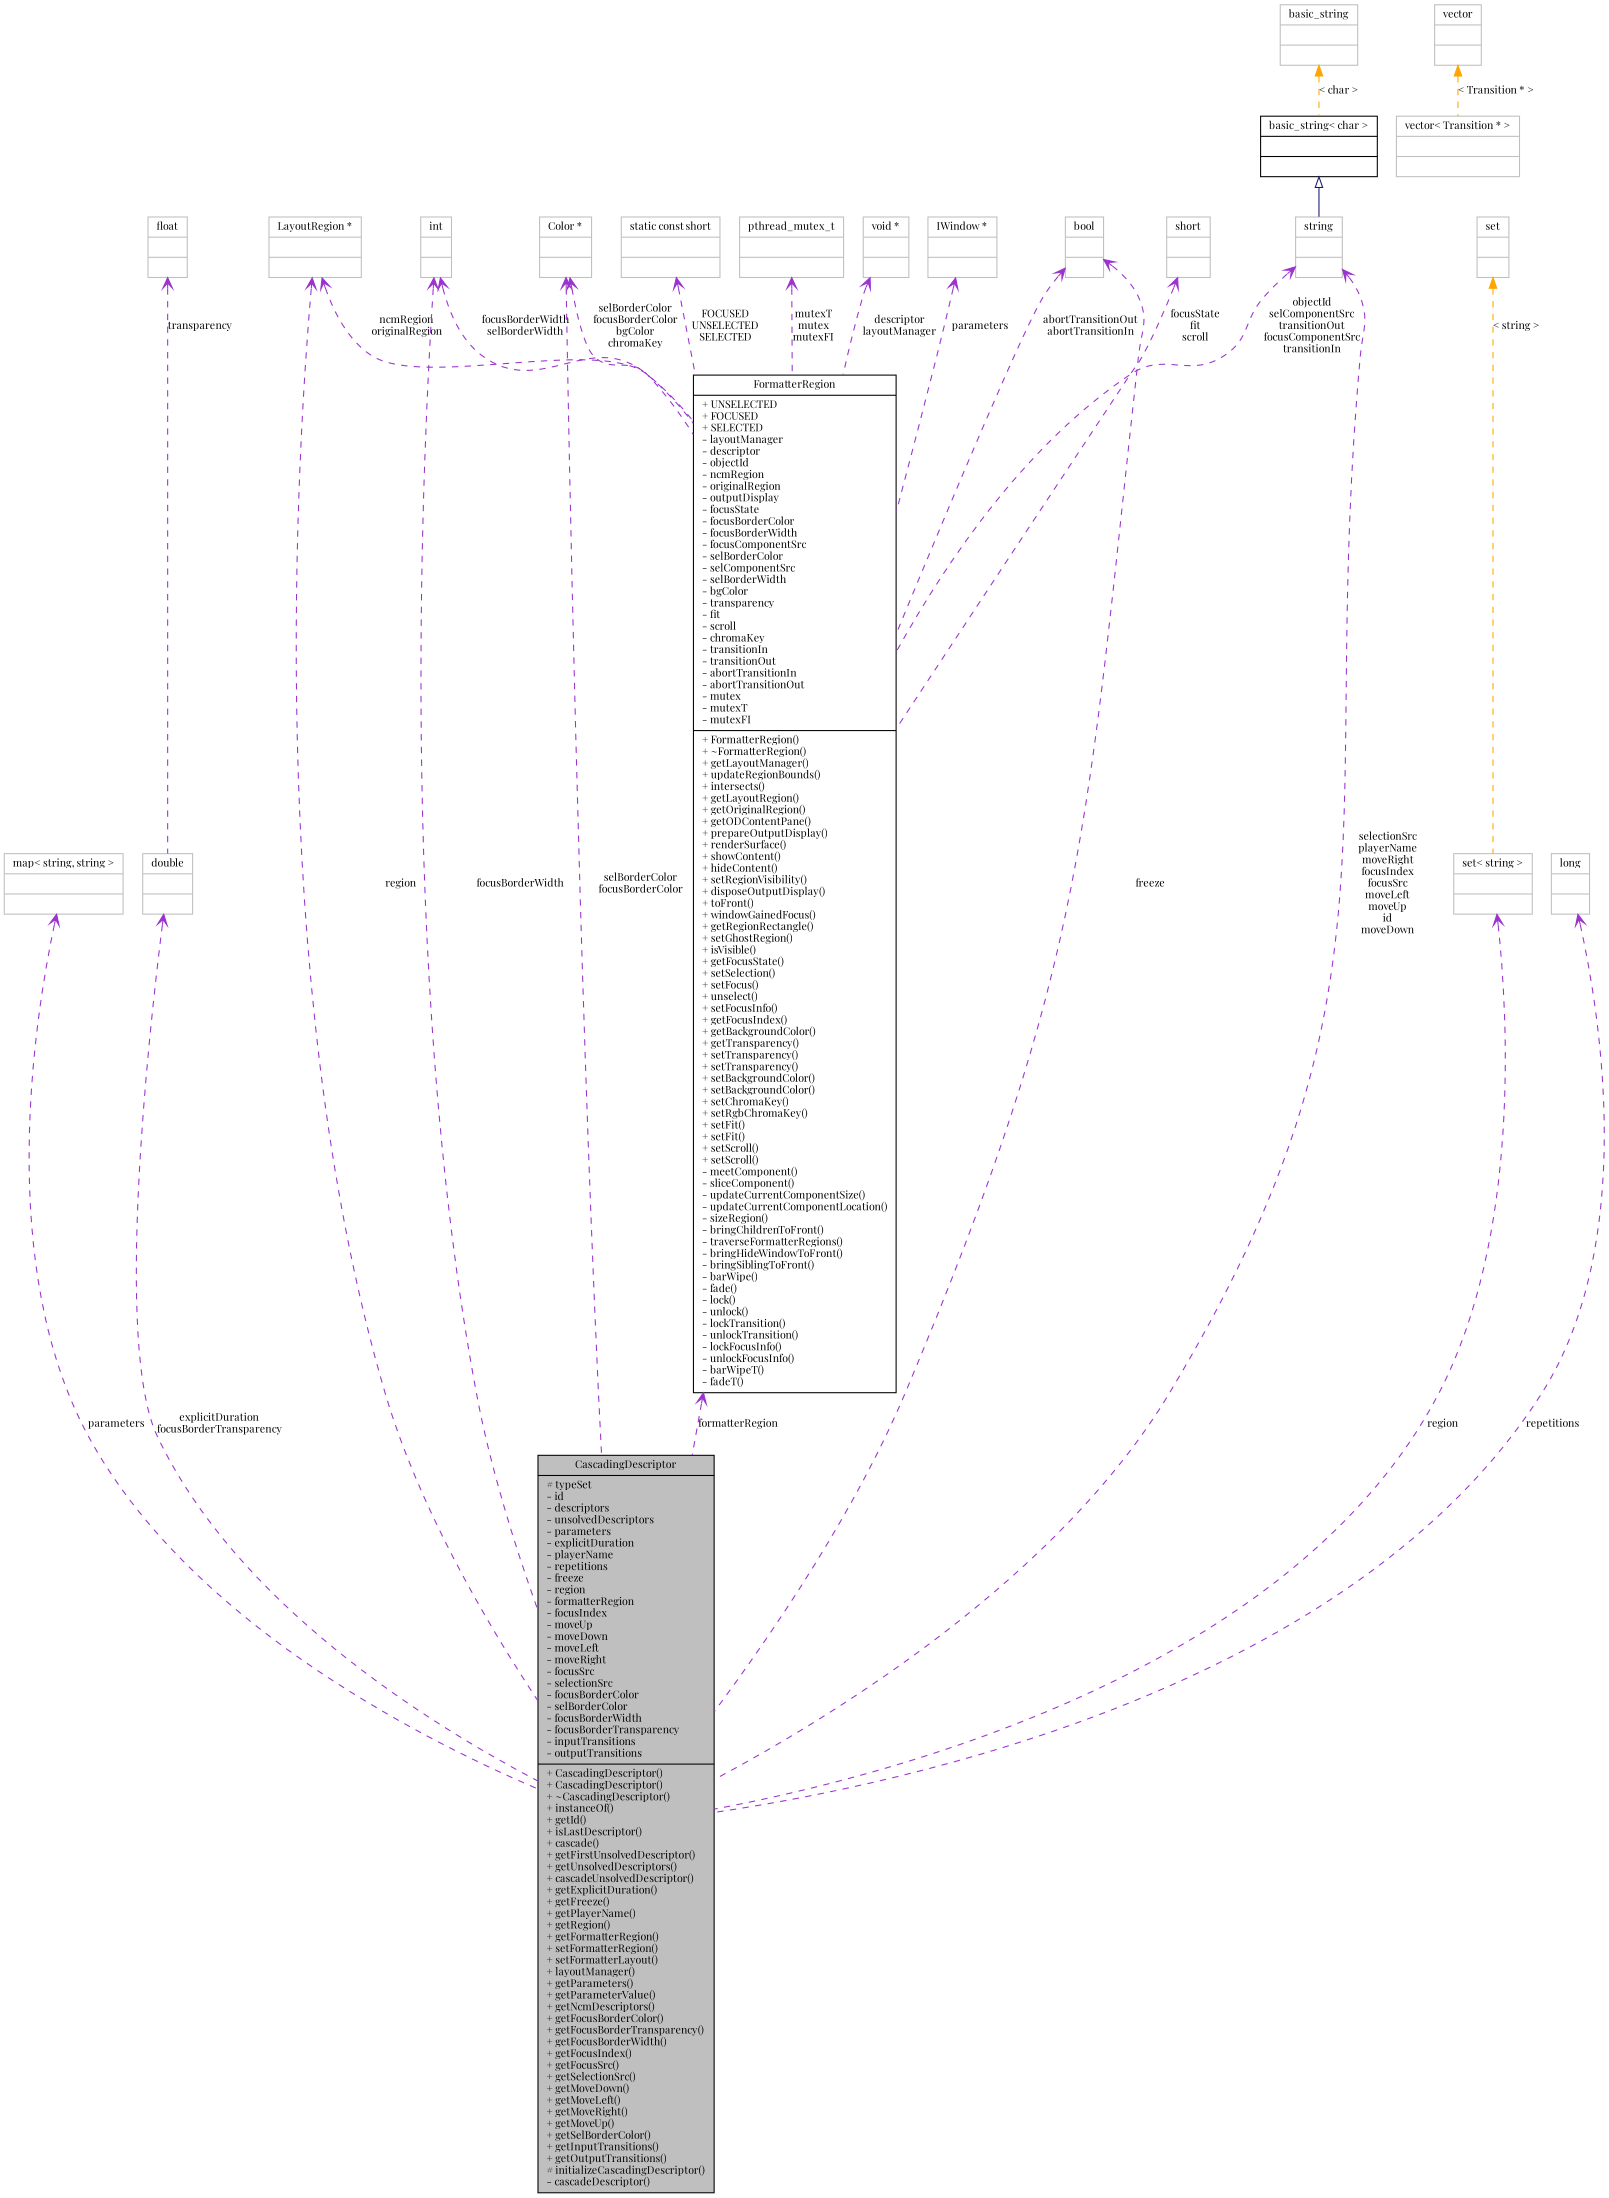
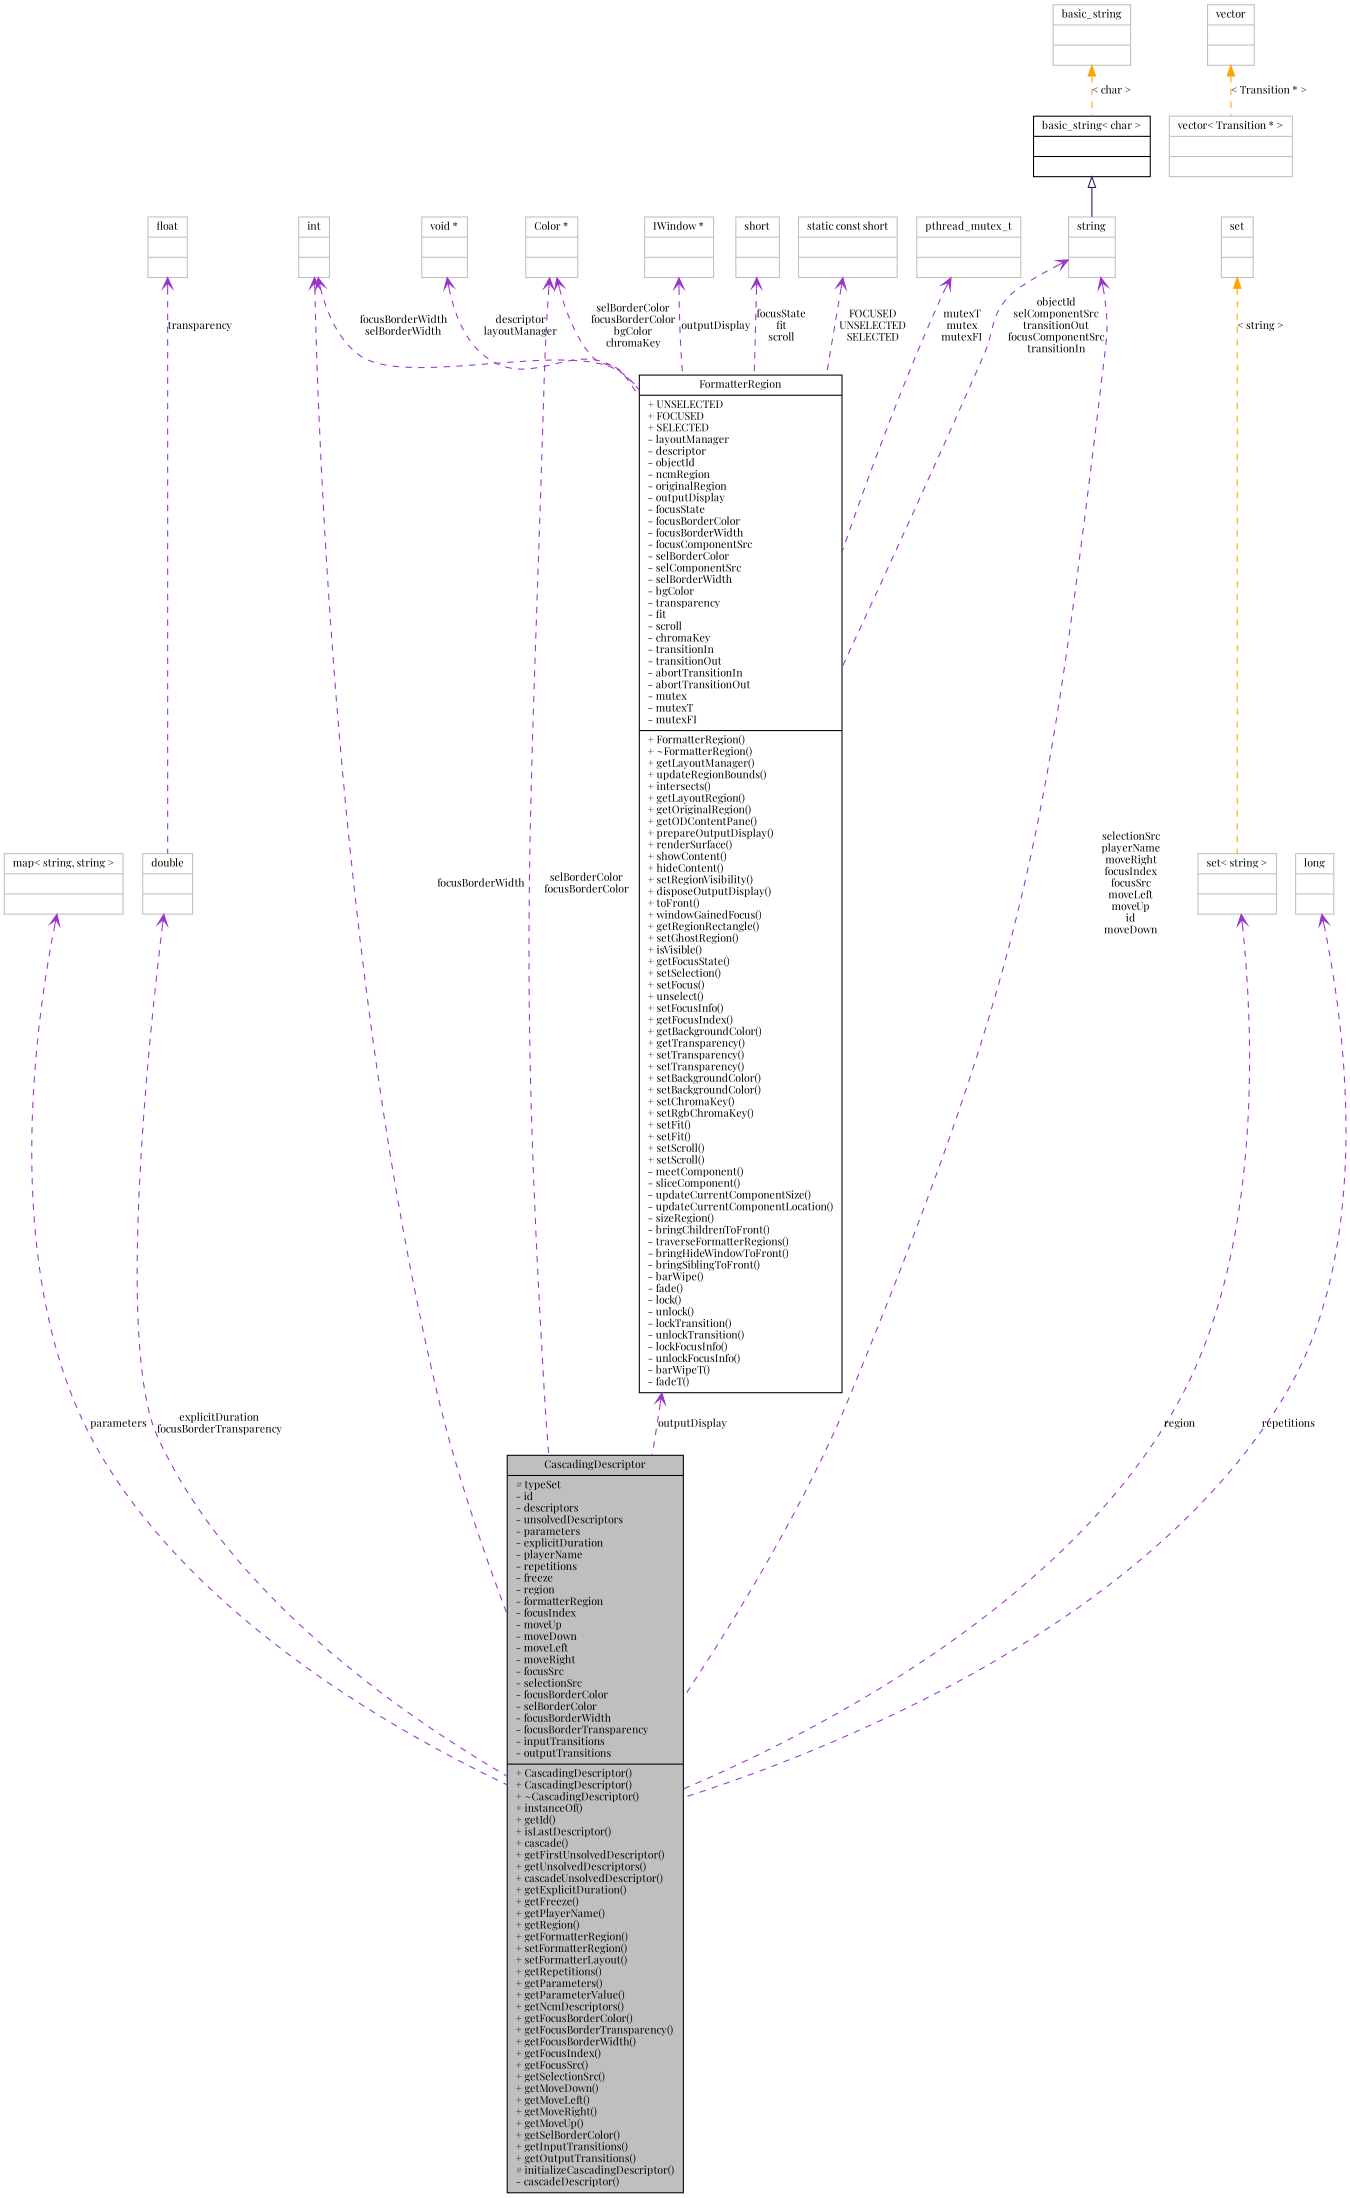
(315, 247) -> none
(1084, 247) -> none
(980, 326) -> (716, 326)
(739, 1424) -> (693, 1424)
(591, 1972) -> (559, 1972)
